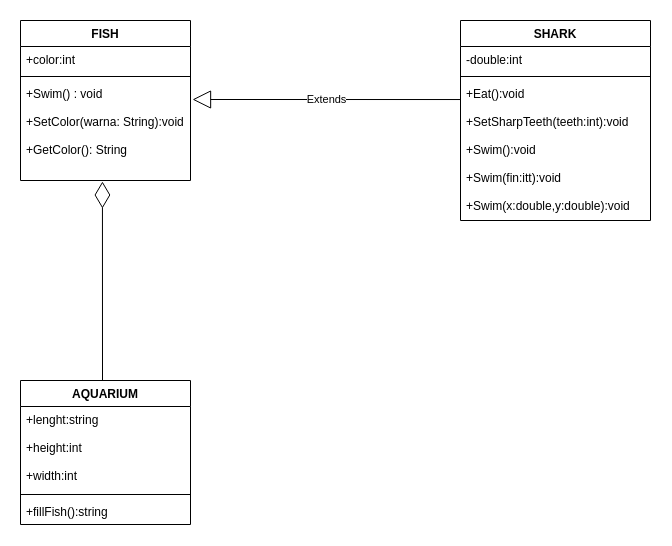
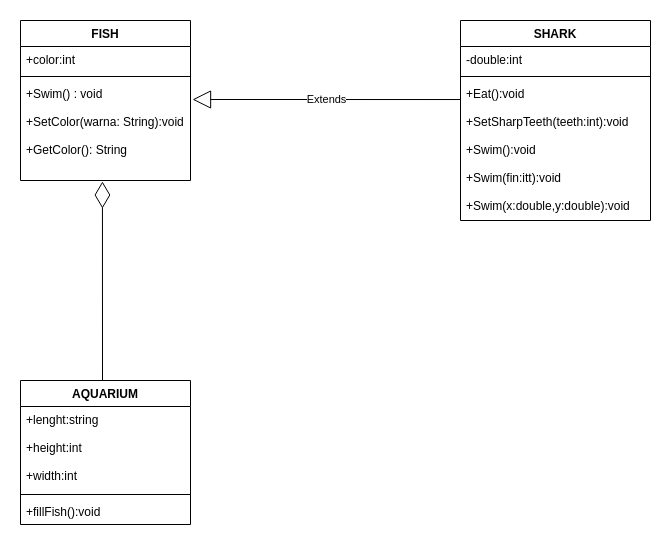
(77, 512) -> (70, 512)
